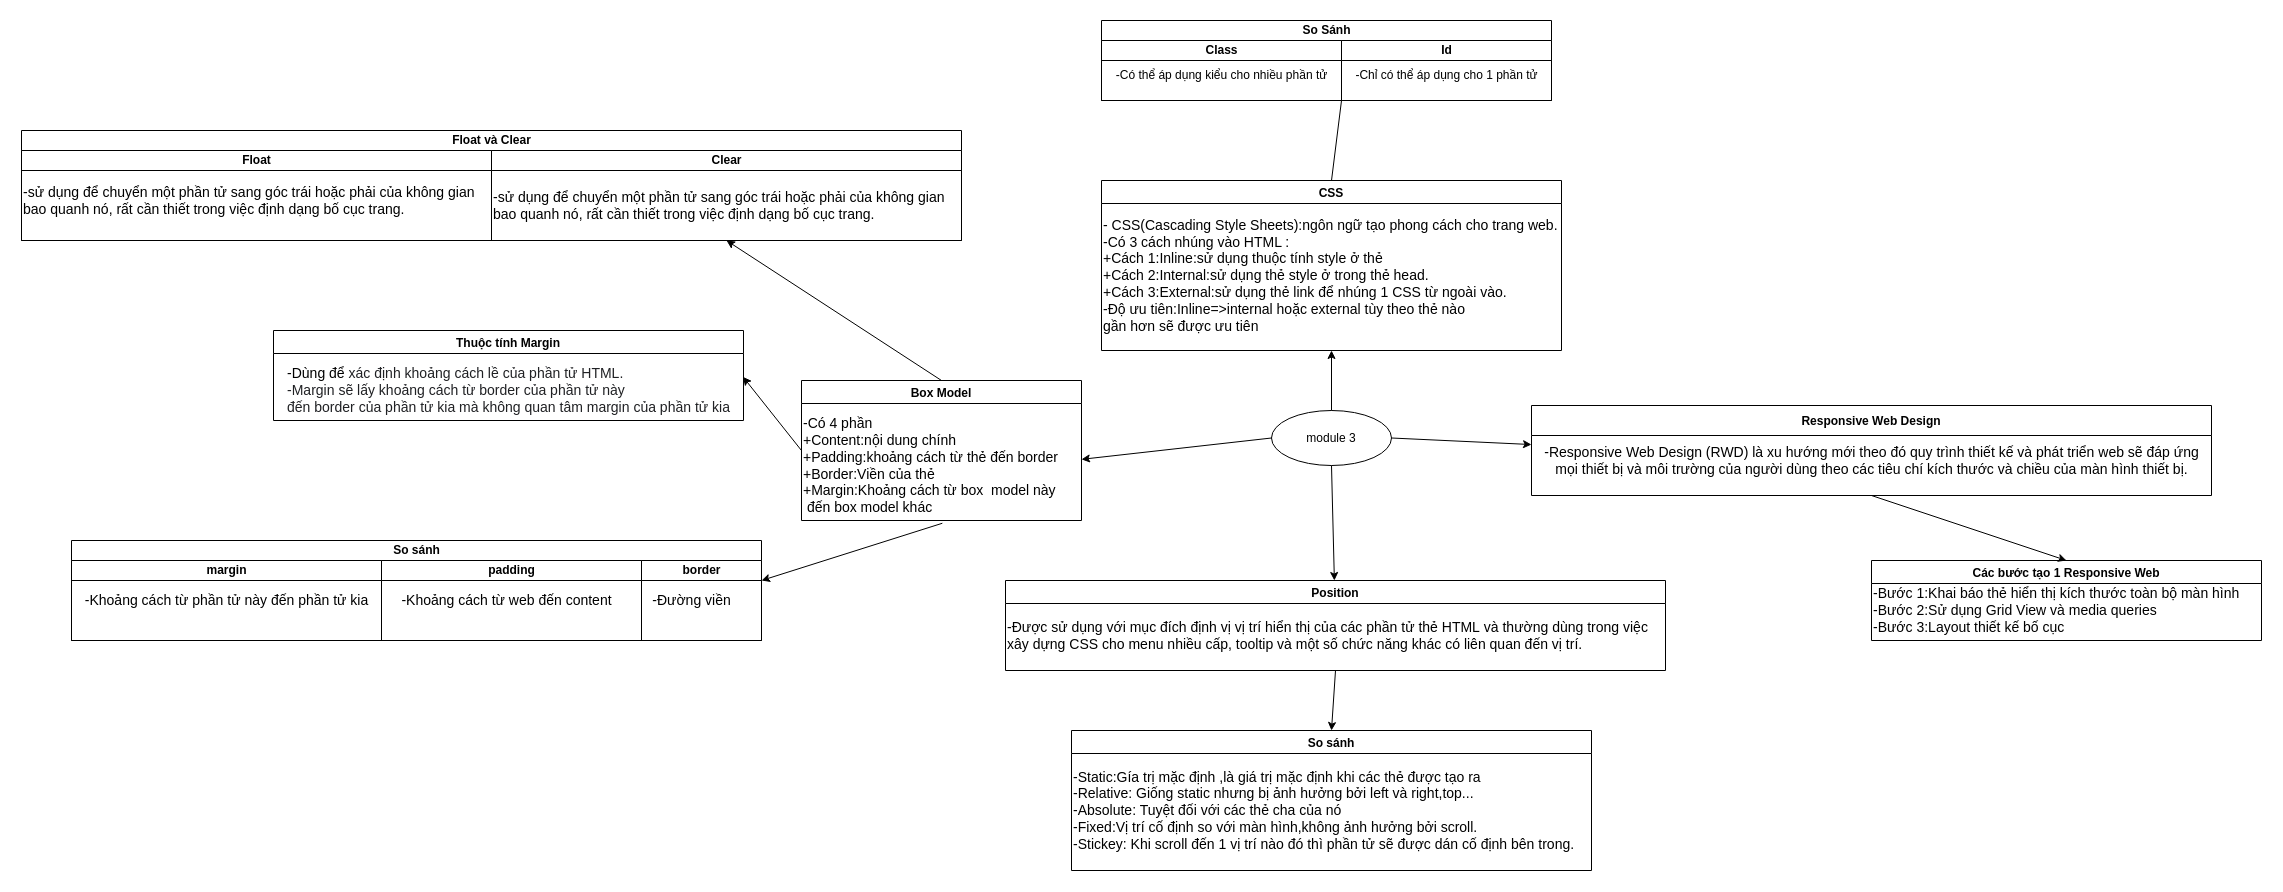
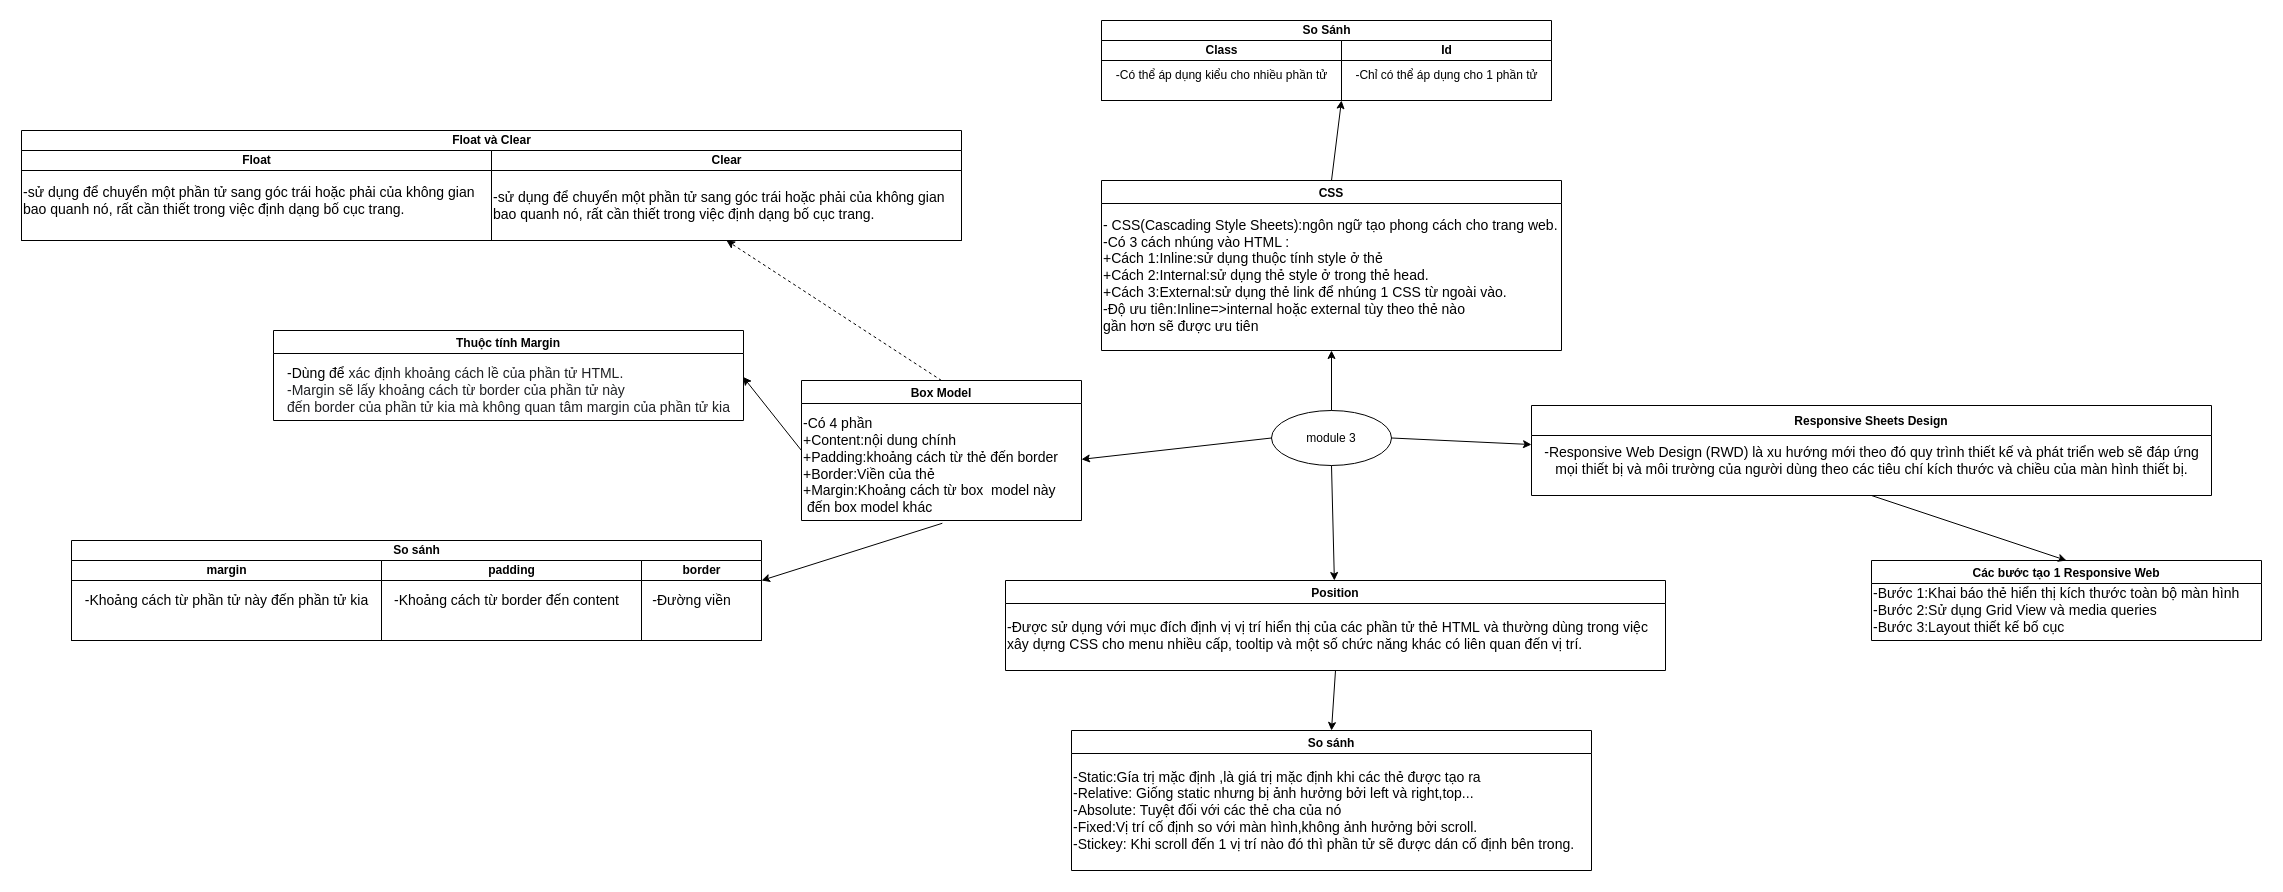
(1341, 107) -> (1340, 109)
(836, 312) -> (836, 312)
(1871, 421) -> (1871, 421)
(507, 601) -> (507, 601)
